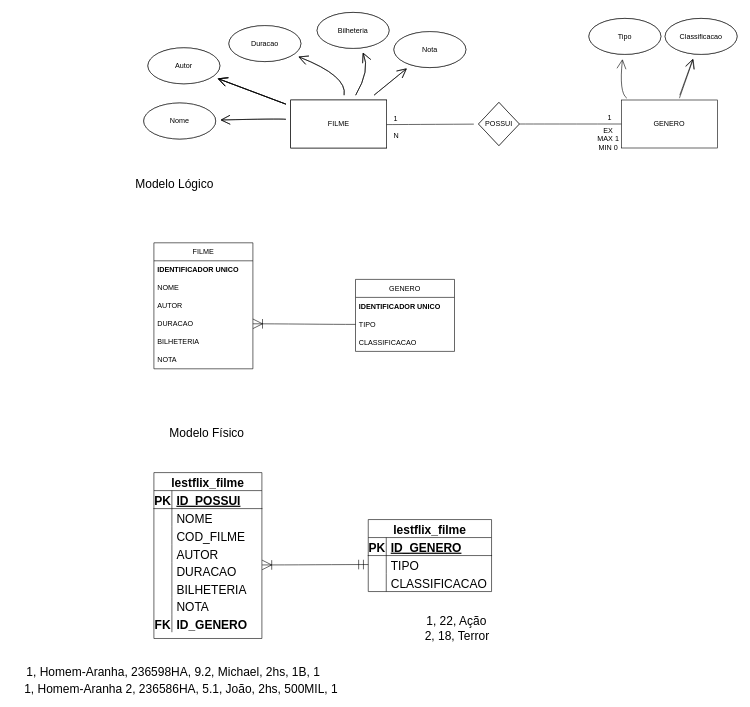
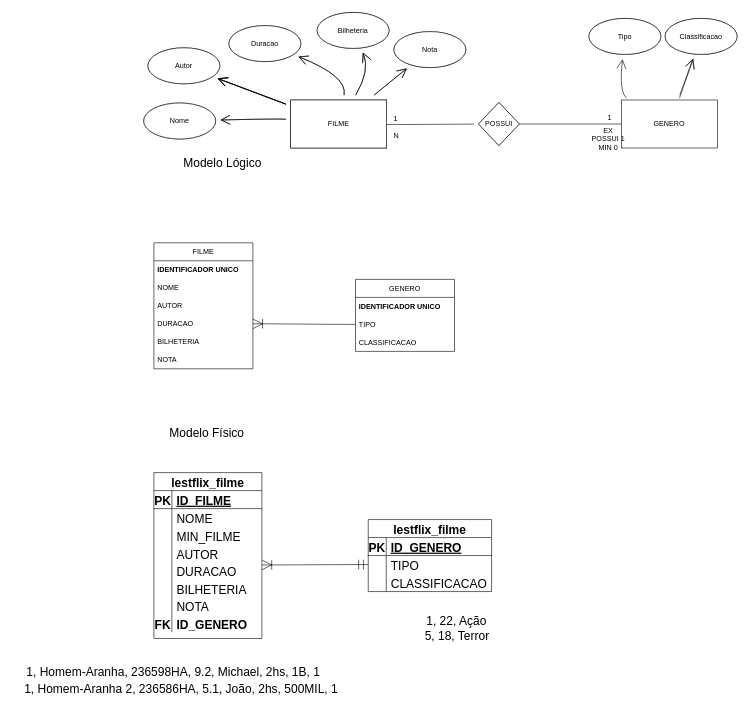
(608, 139) -> (608, 139)
(175, 183) -> (223, 162)
(207, 501) -> (203, 501)
(207, 537) -> (207, 537)
(457, 636) -> (457, 636)
